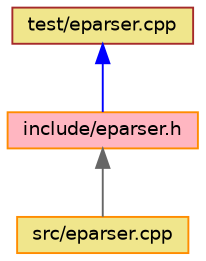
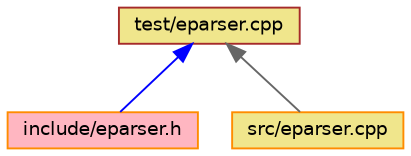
(103, 192) -> (270, 84)
